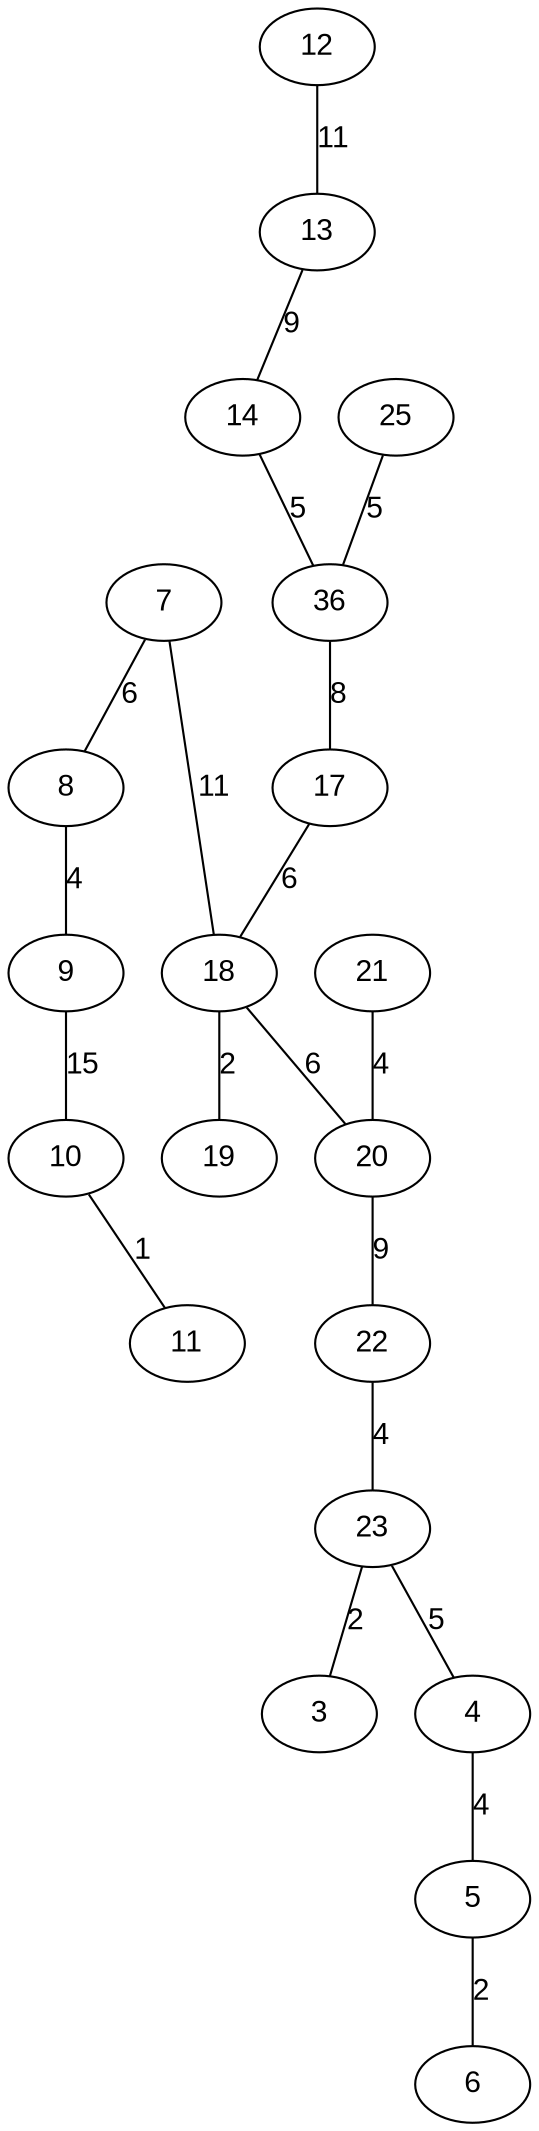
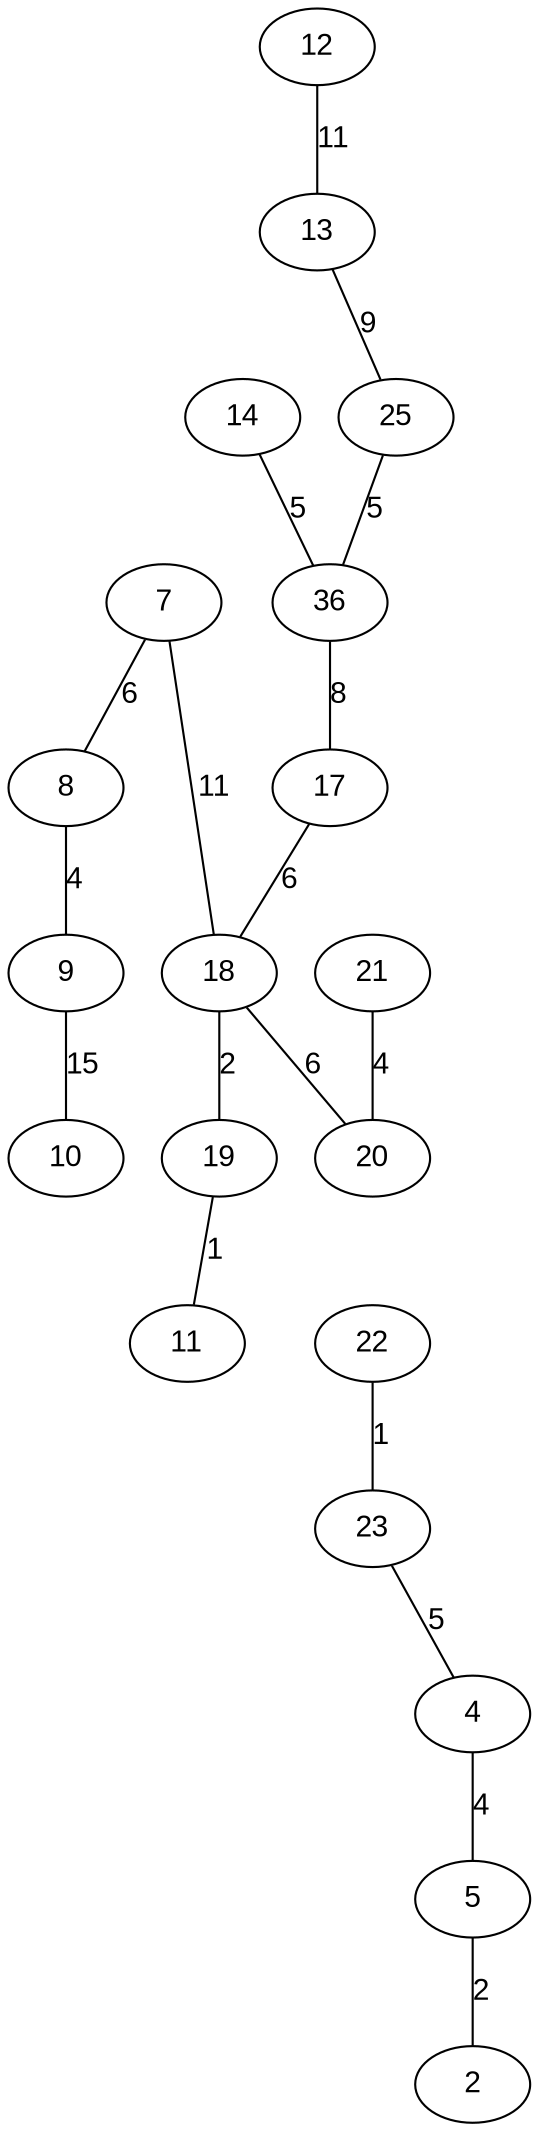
(280, 325) -> (357, 324)
(127, 1251) -> (203, 1251)
(373, 1251) -> none
(381, 1436) -> (381, 1436)
(319, 1714) -> none
(473, 2084) -> (473, 2084)
